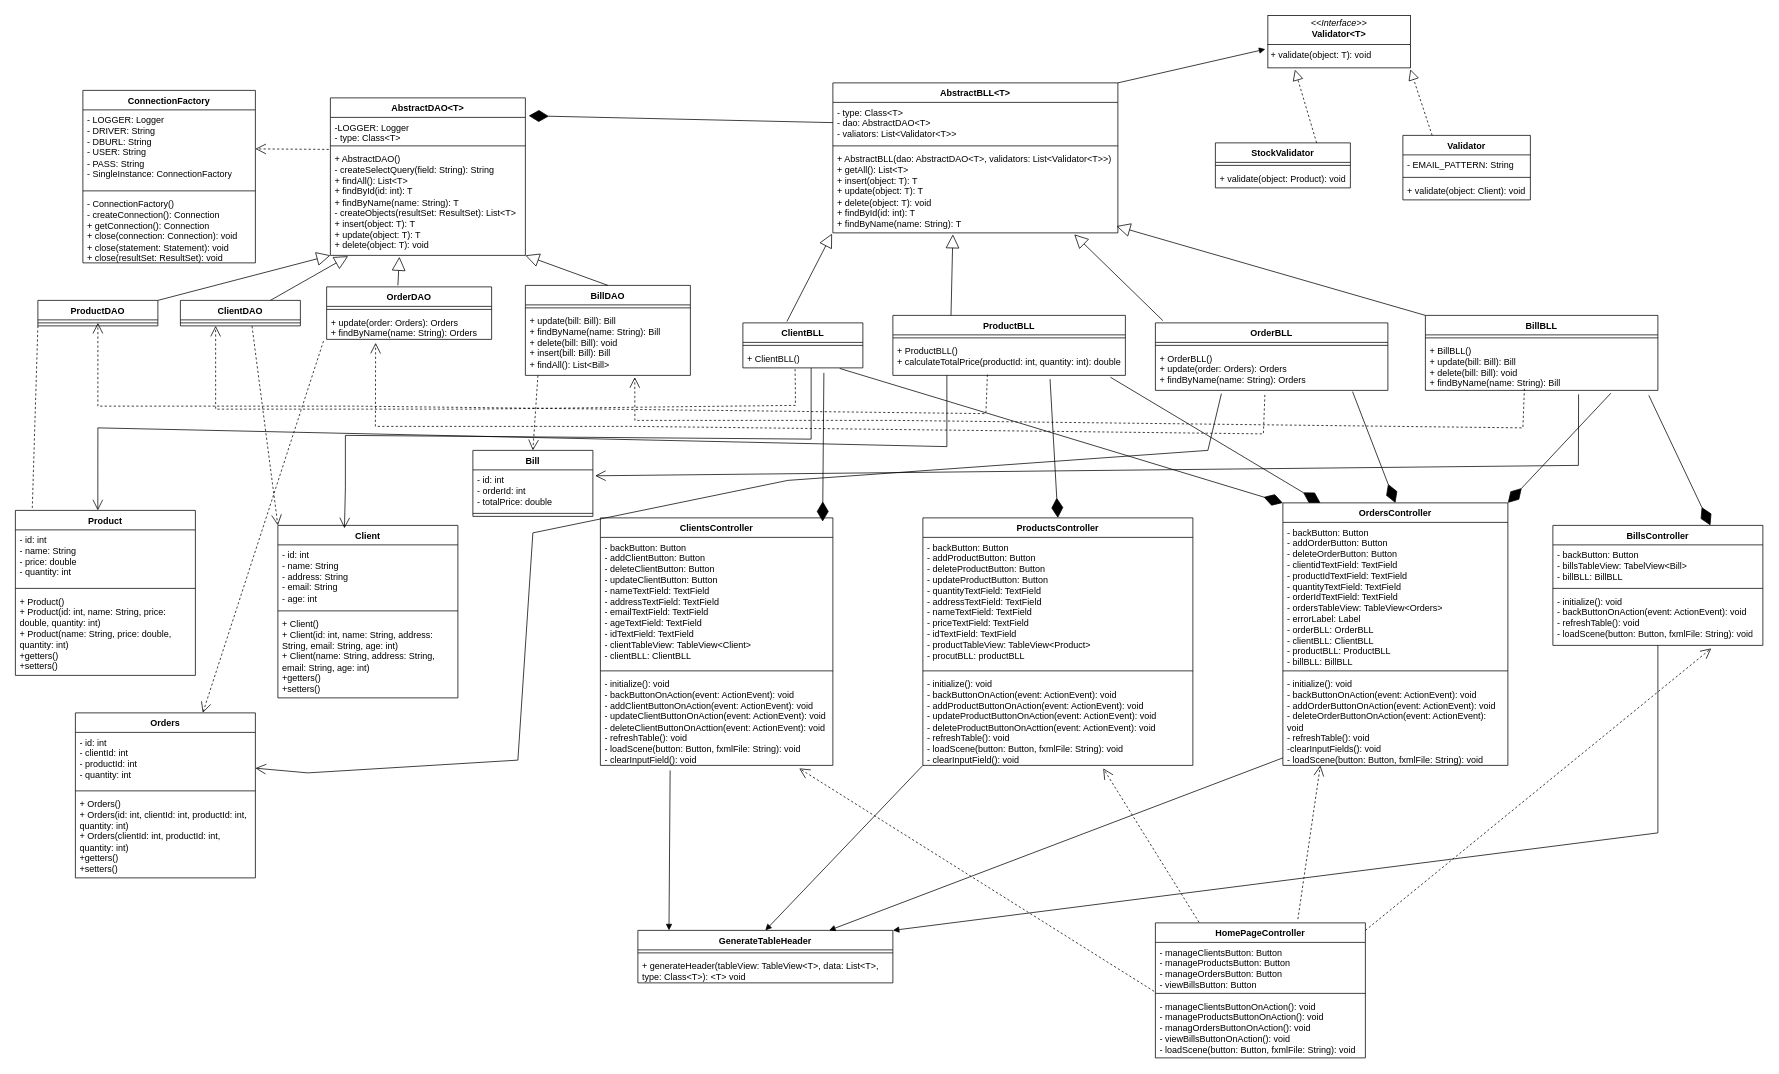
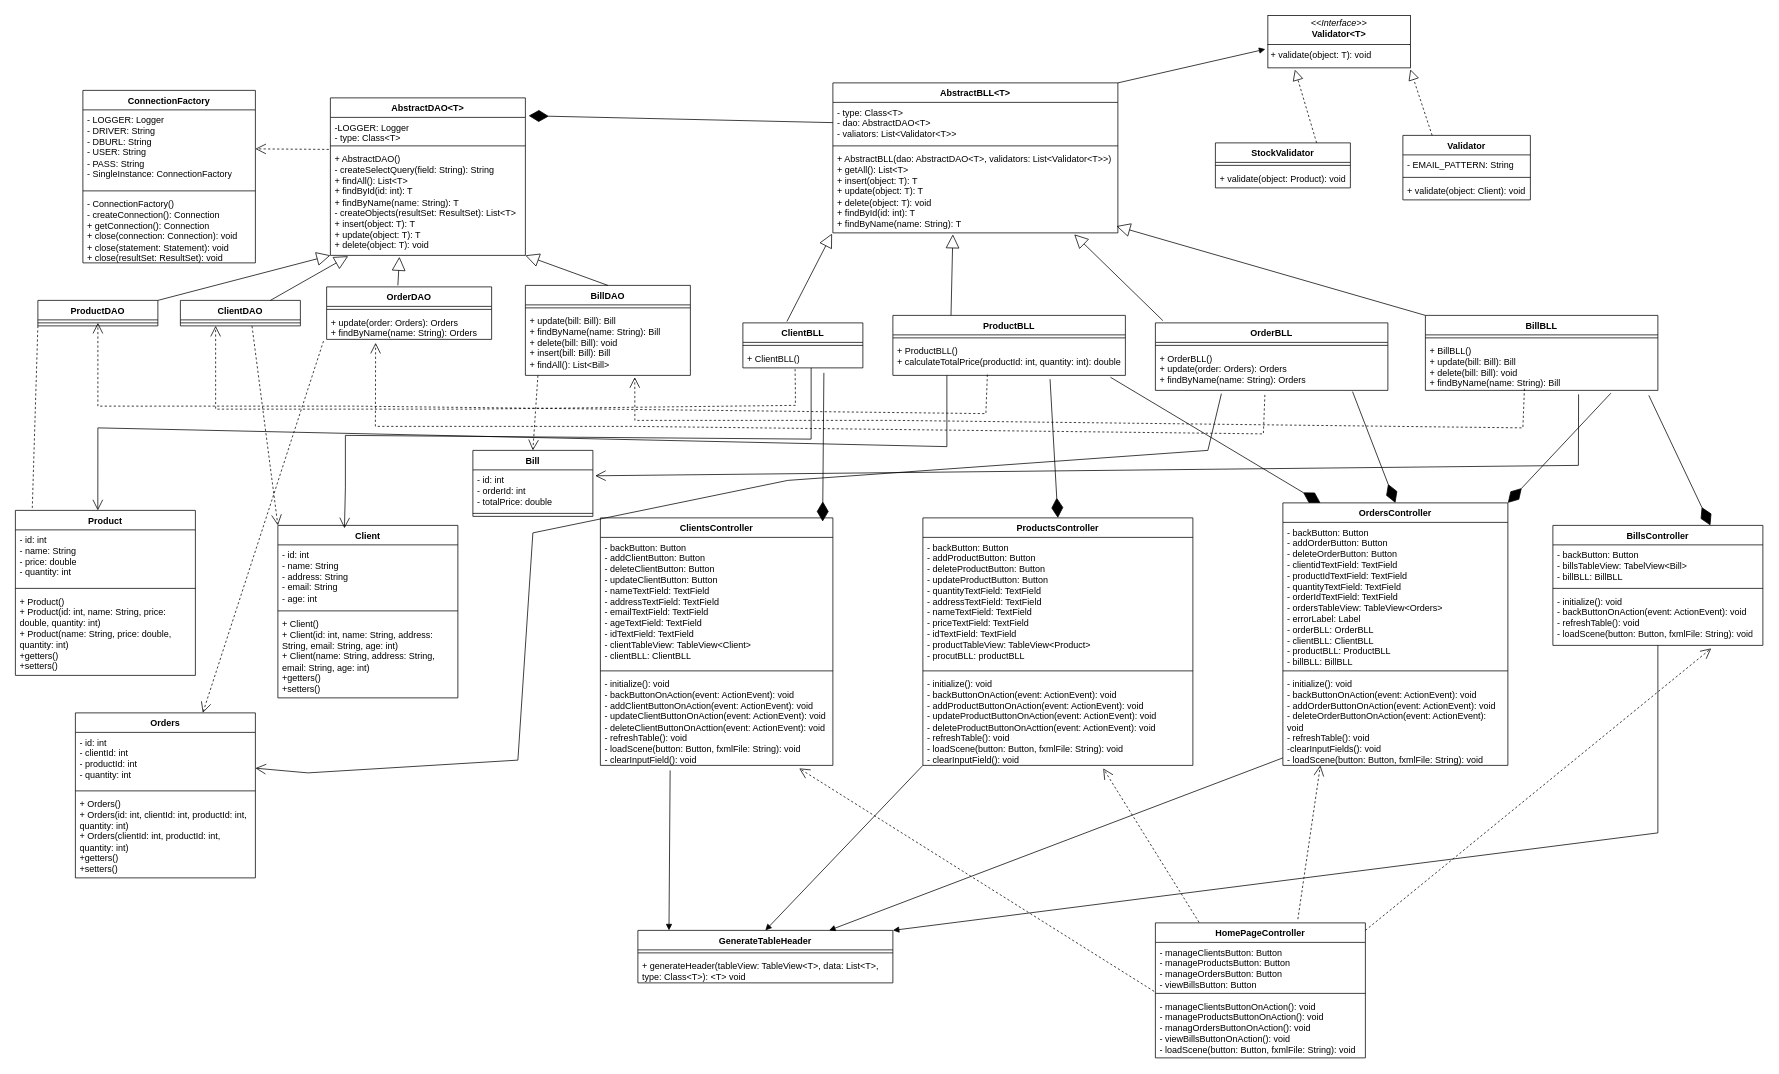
(1005, 418) -> none
